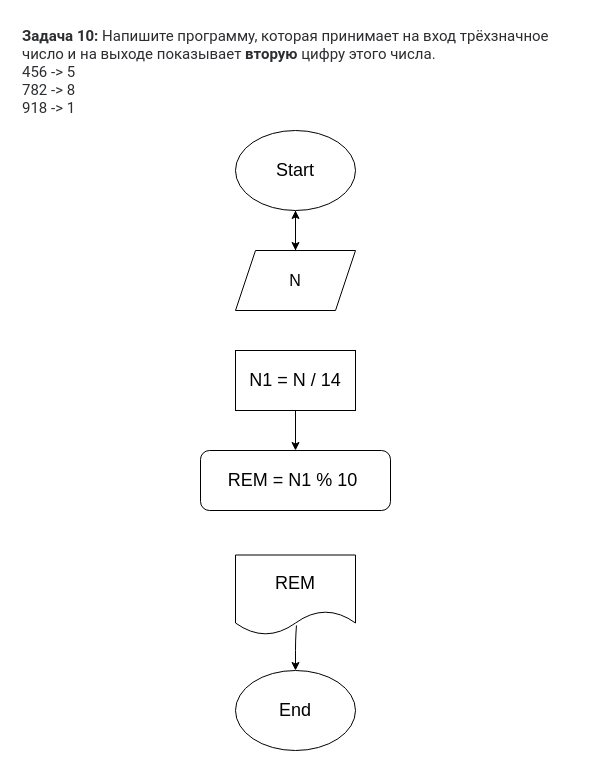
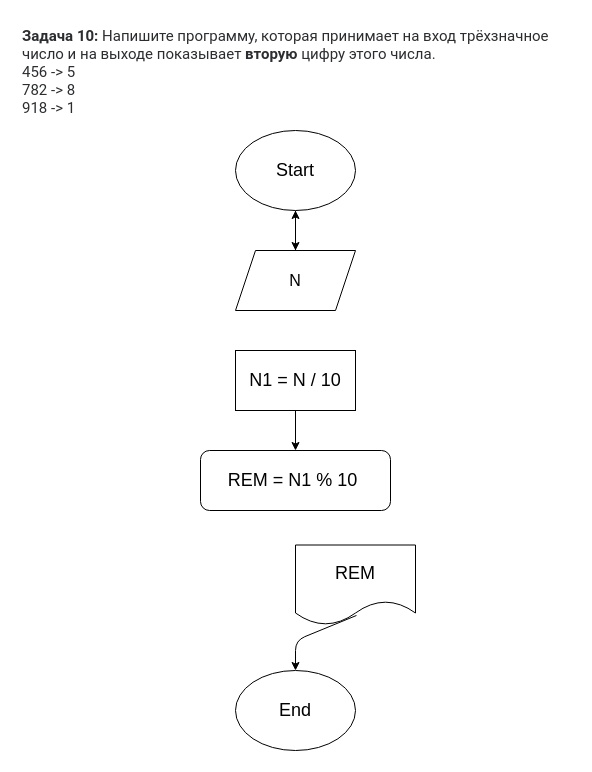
(296, 381) -> (296, 381)
(296, 595) -> (356, 585)
